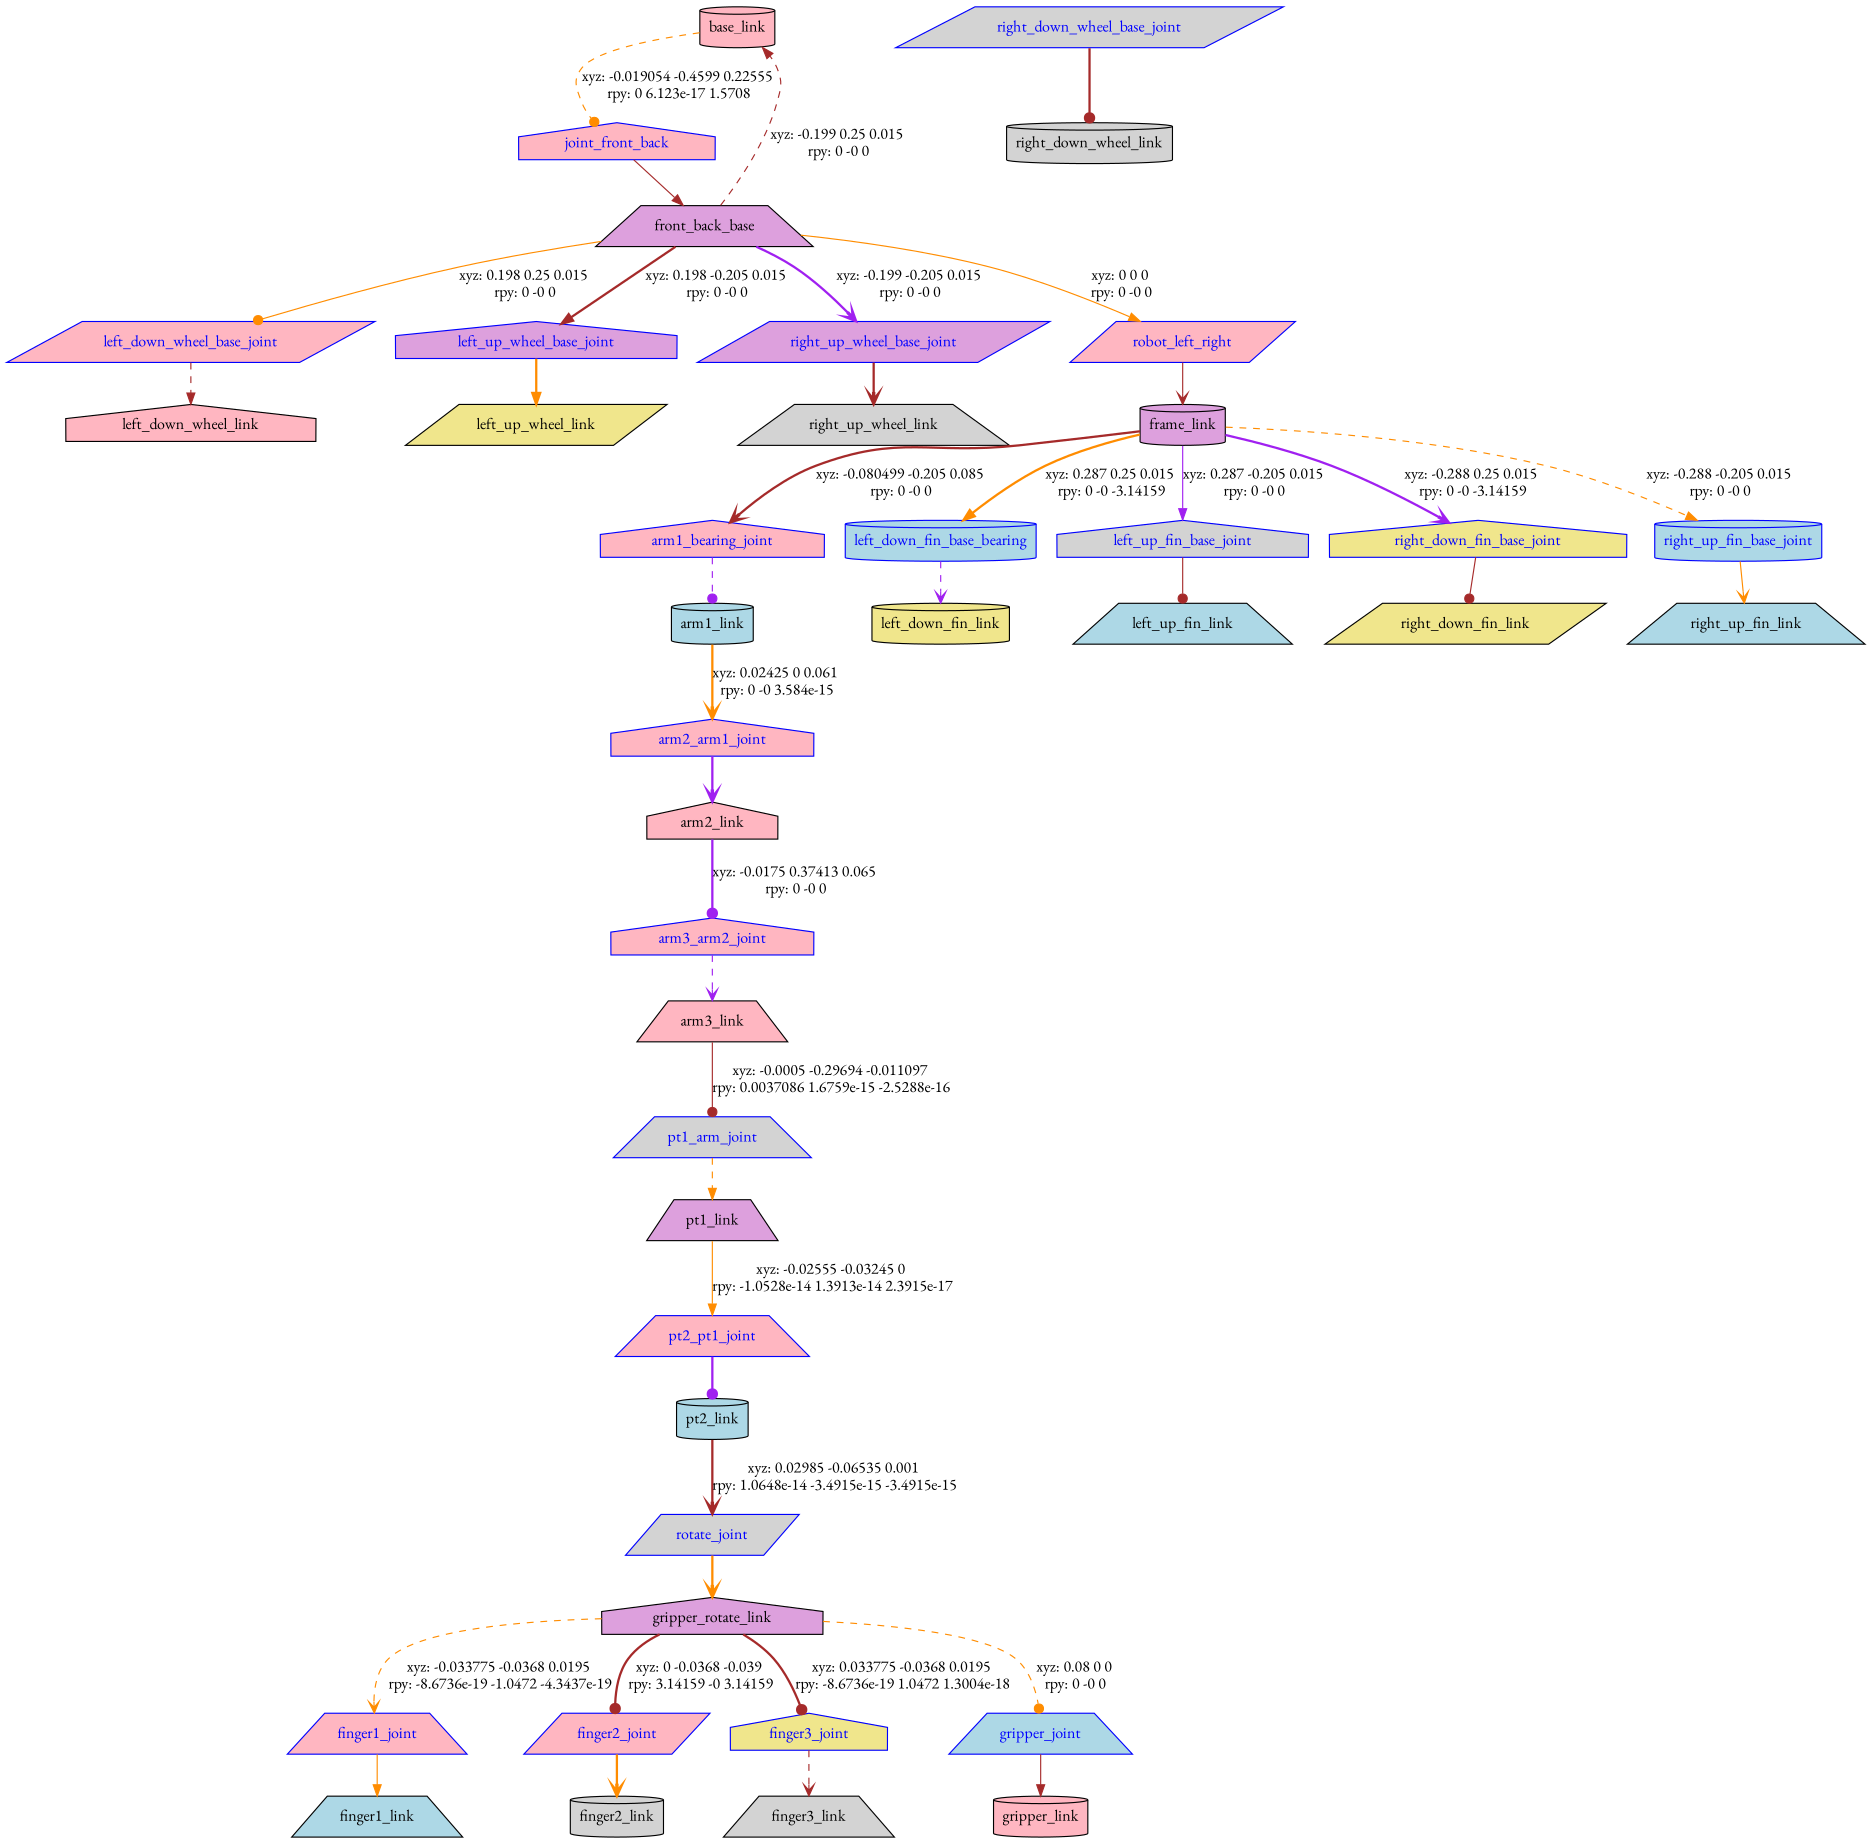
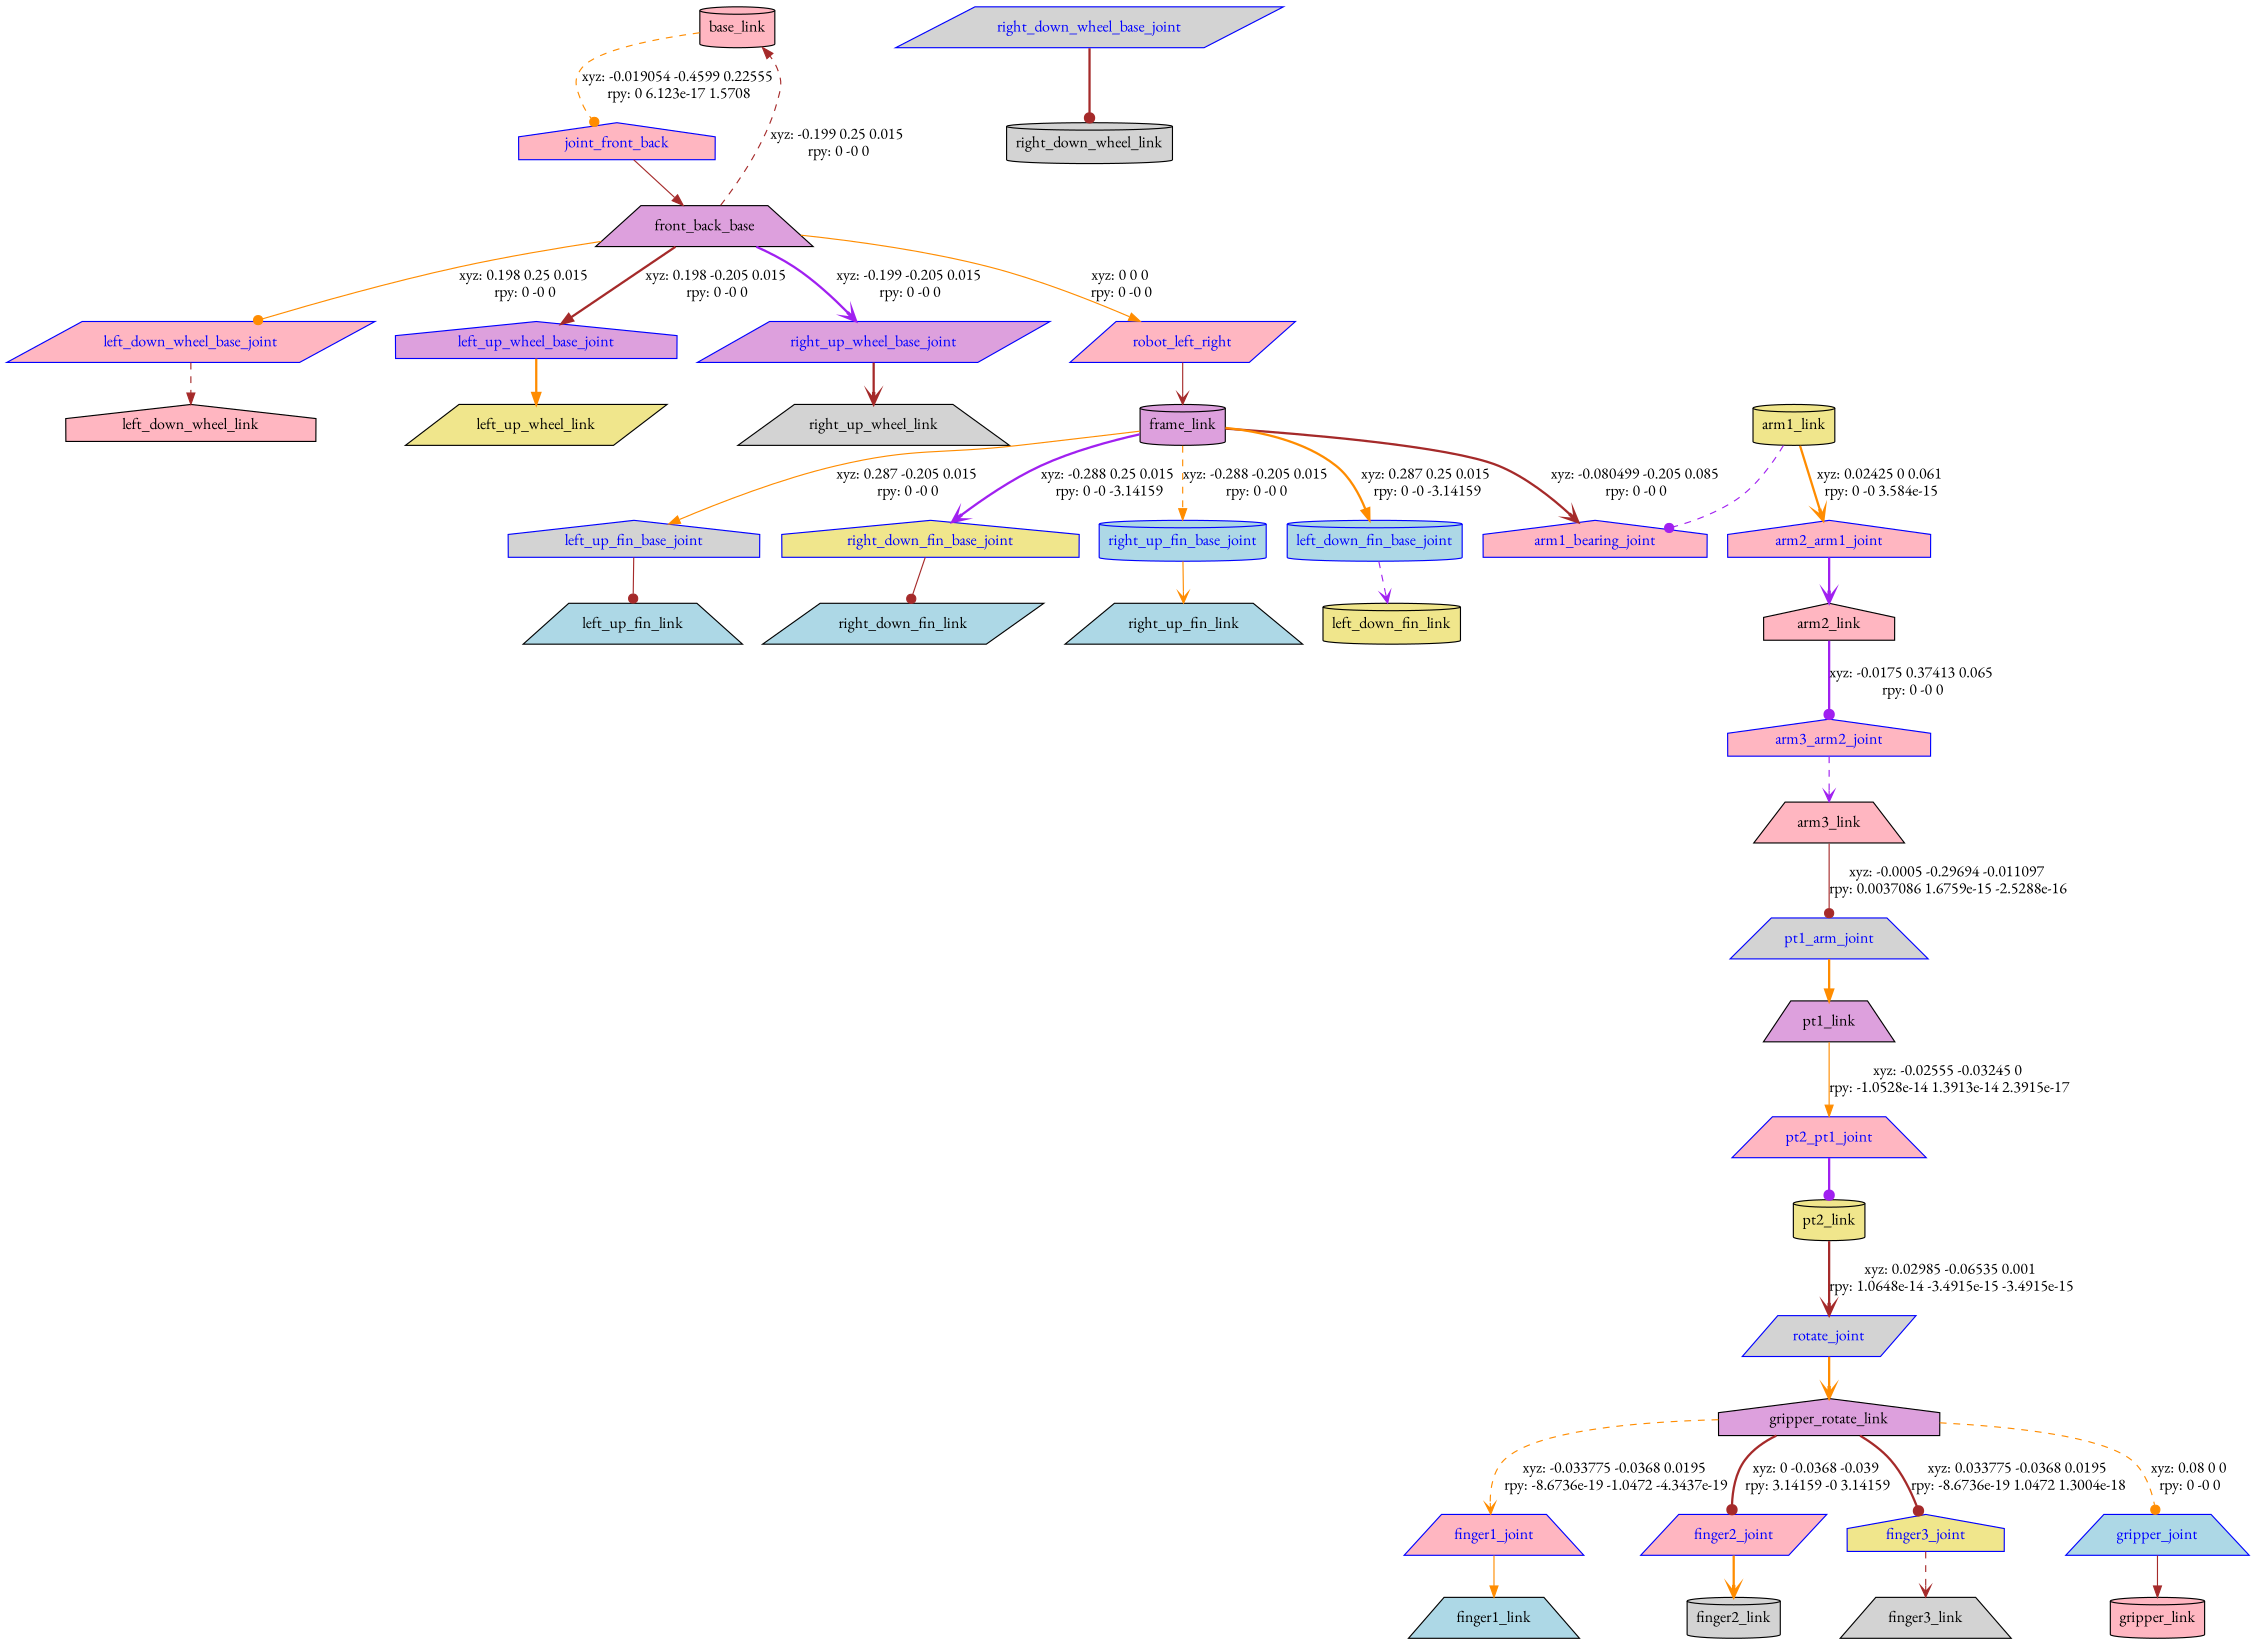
(1183, 477) -> (905, 454)
(941, 541) -> (1375, 541)
(712, 576) -> (1738, 499)
(712, 624) -> (1794, 425)
(1466, 624) -> (903, 624)
(712, 1173) -> (1829, 974)
(712, 1419) -> (1829, 1220)
